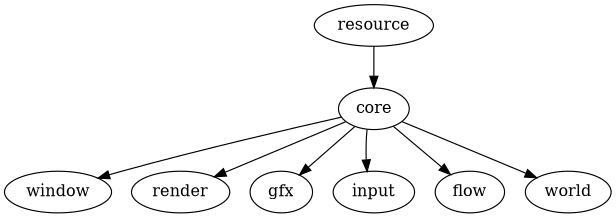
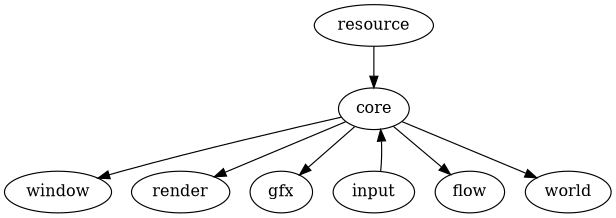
(366, 145) -> (382, 156)
